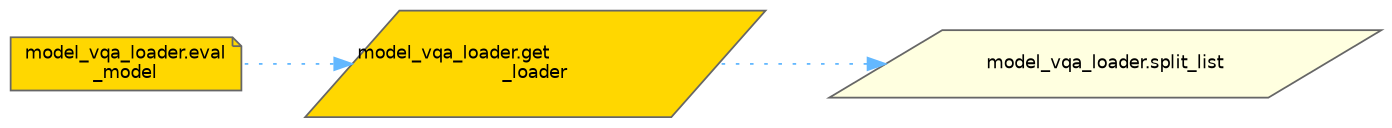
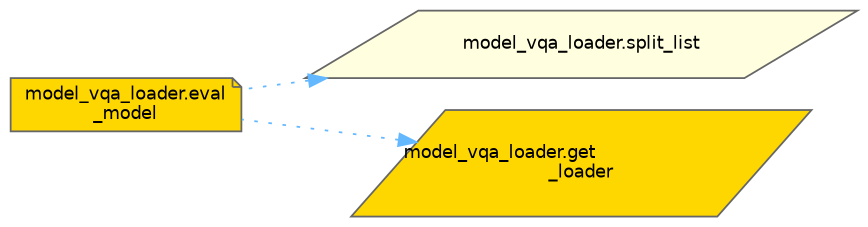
(793, 64) -> (275, 85)
